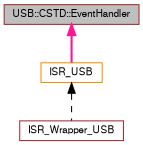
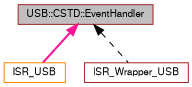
(72, 107) -> (115, 48)
